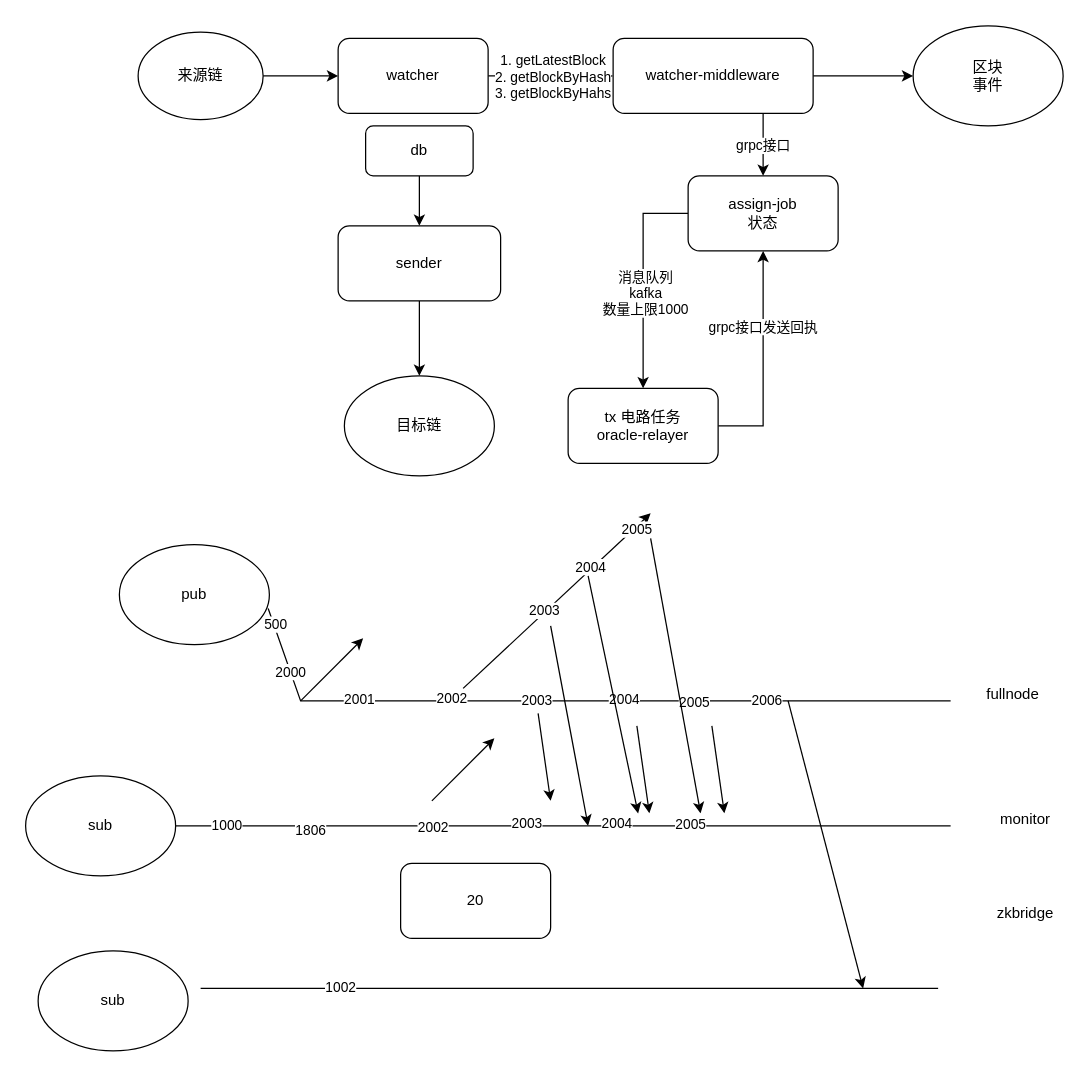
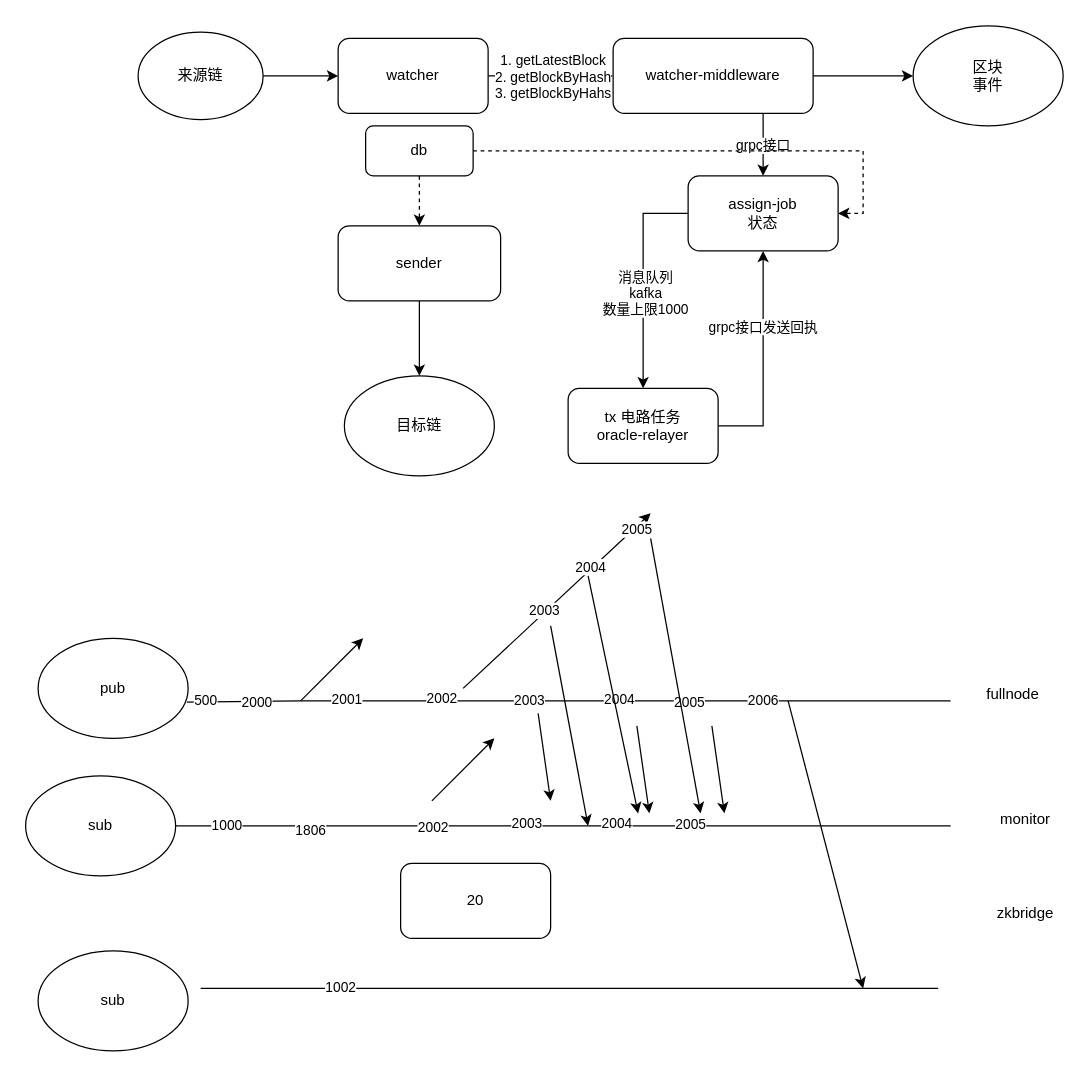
none -> (707, 151)
(419, 196) -> (419, 196)
(194, 594) -> (113, 688)
